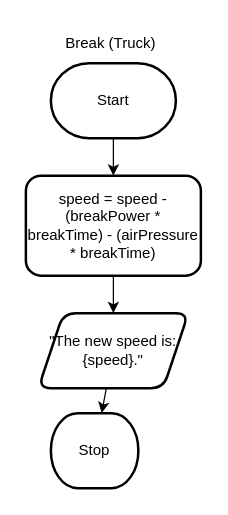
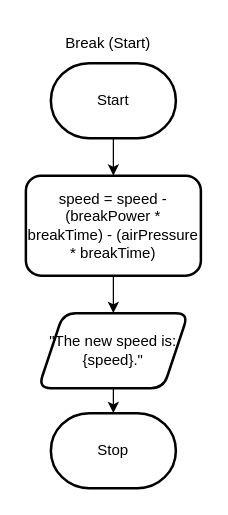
(118, 43) -> (118, 43)
(94, 451) -> (113, 451)
